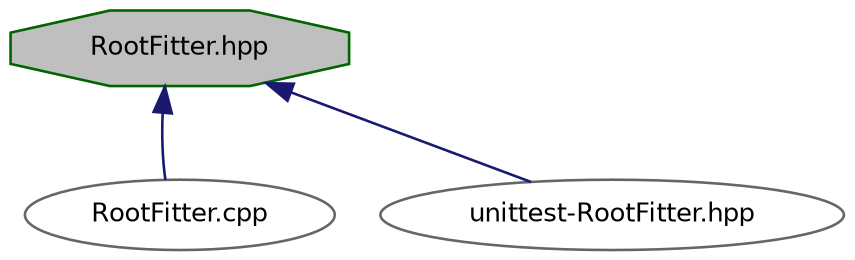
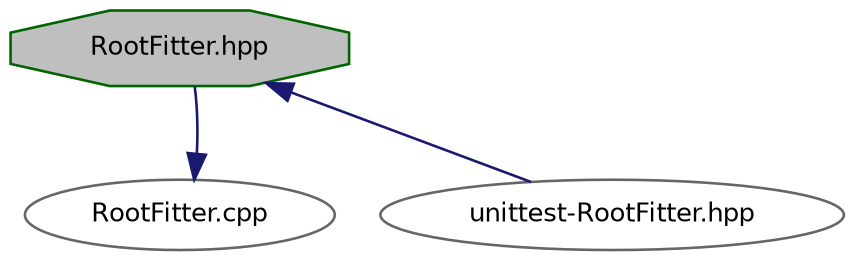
(163, 146) -> (197, 120)
